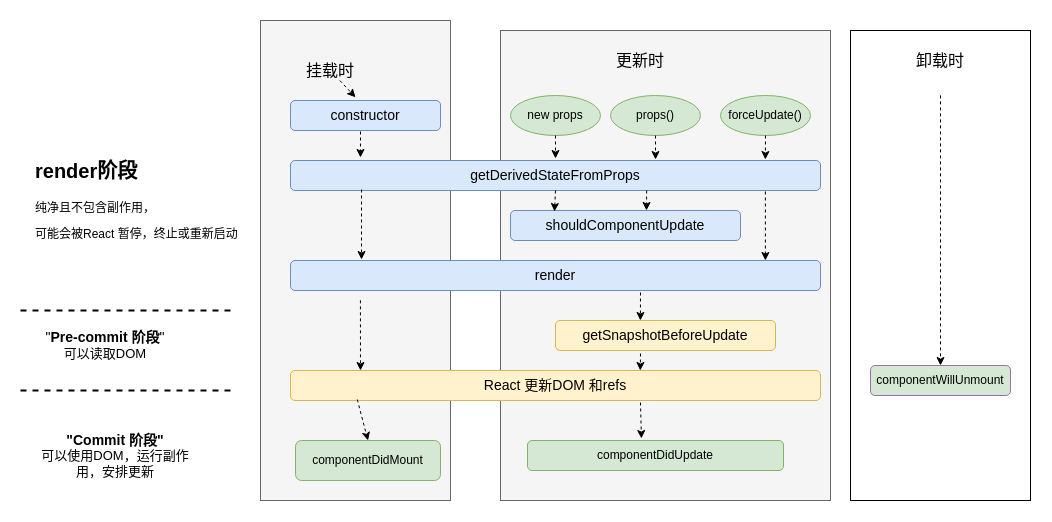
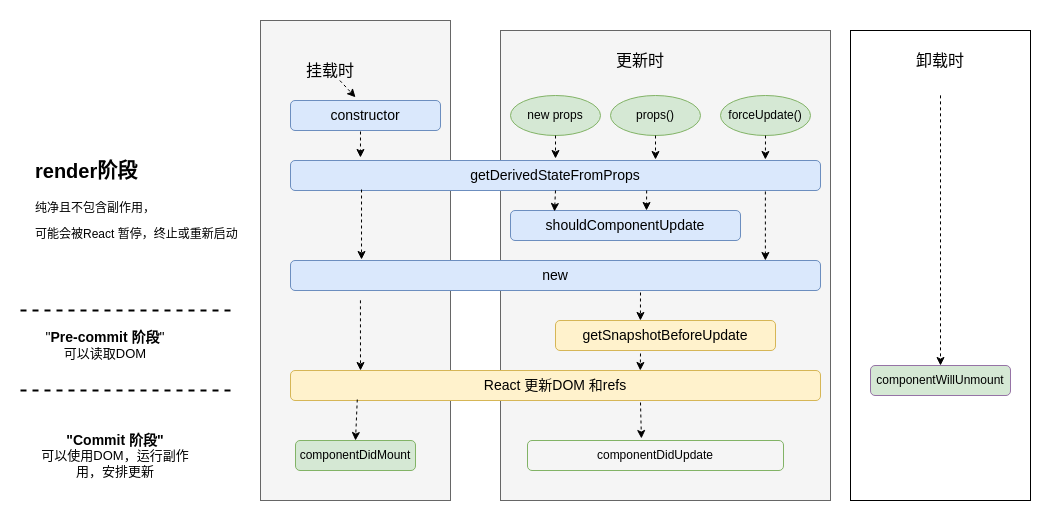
(556, 276) -> (556, 276)
(656, 456) -> (656, 456)
(368, 461) -> (356, 456)
